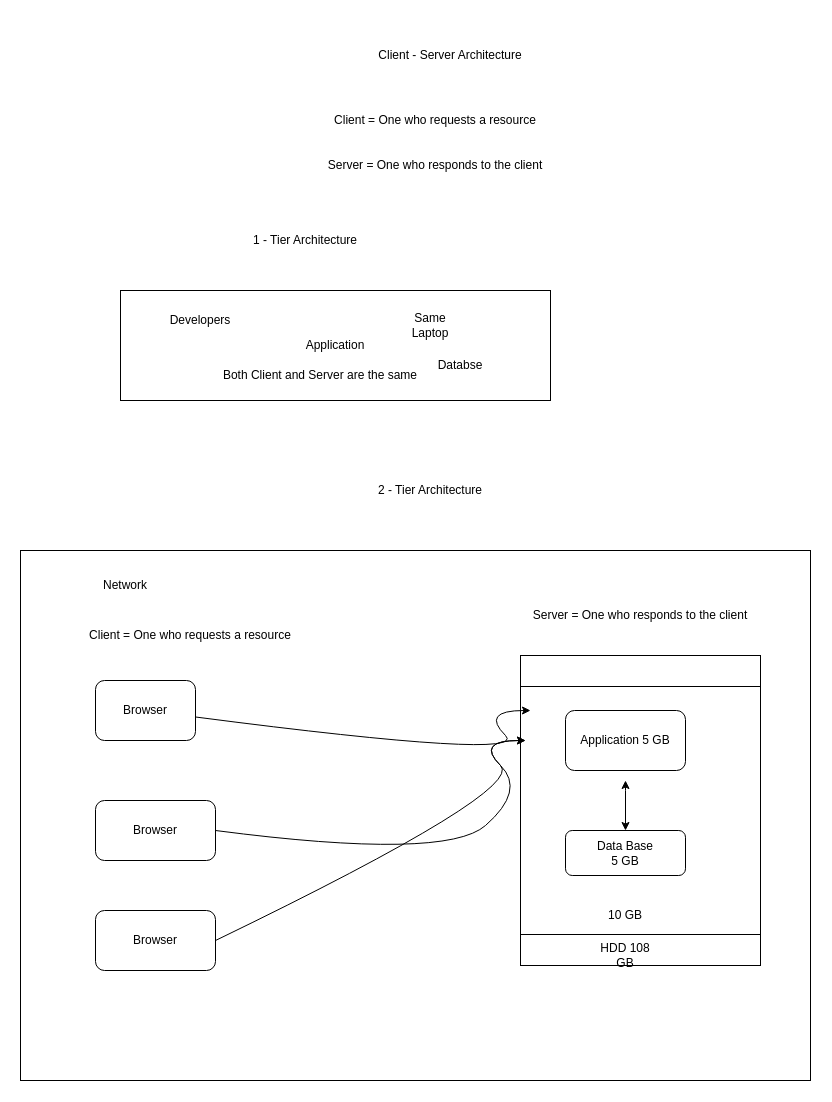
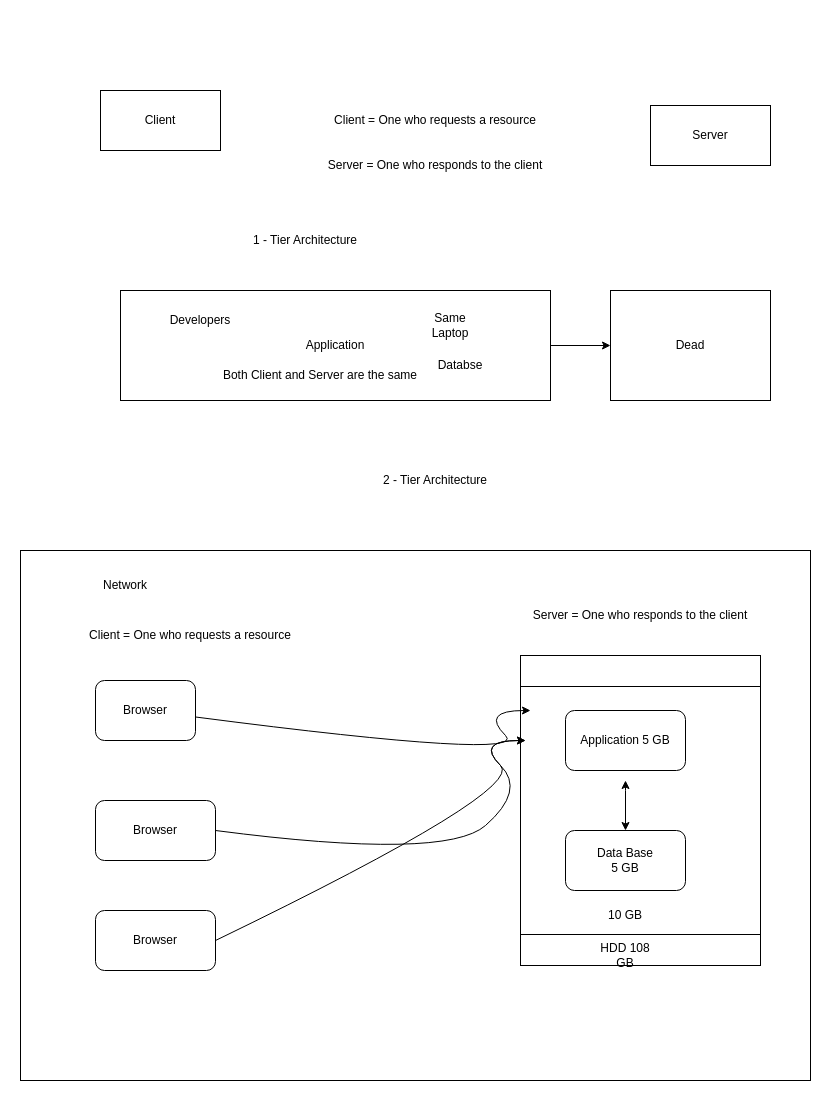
(451, 56) -> none
none -> (161, 121)
none -> (711, 136)
(431, 326) -> (451, 326)
none -> (577, 346)
none -> (691, 346)
(431, 491) -> (436, 481)
(626, 853) -> (626, 861)
